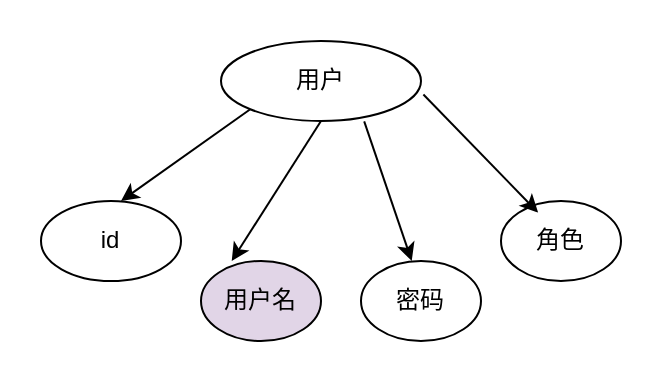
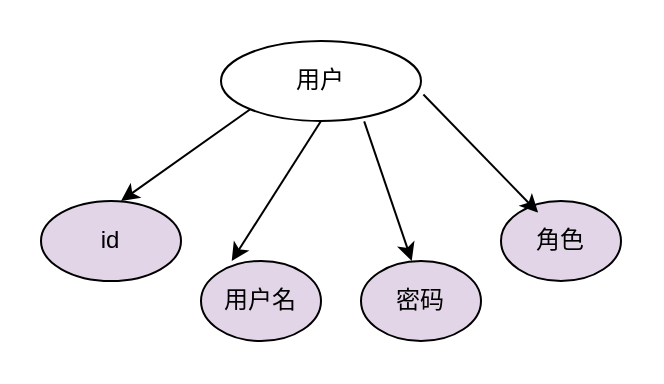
(111, 241) -> (111, 241)
(561, 241) -> (561, 241)
(421, 301) -> (421, 301)
